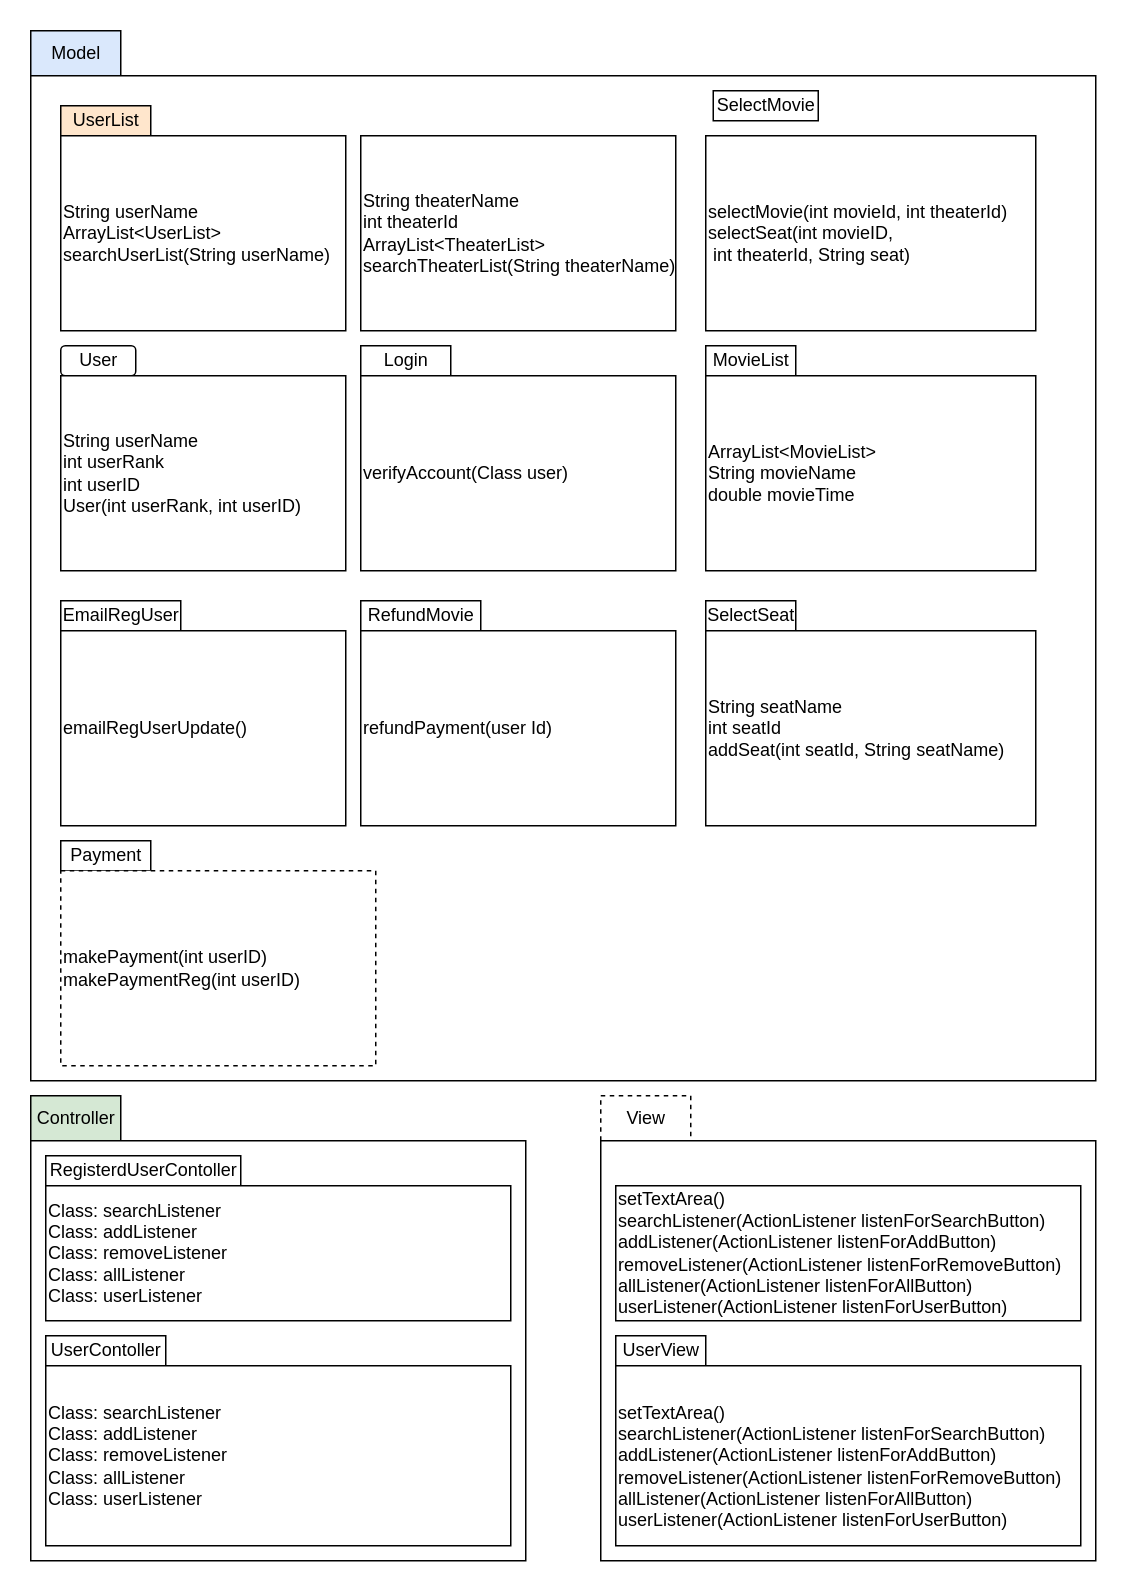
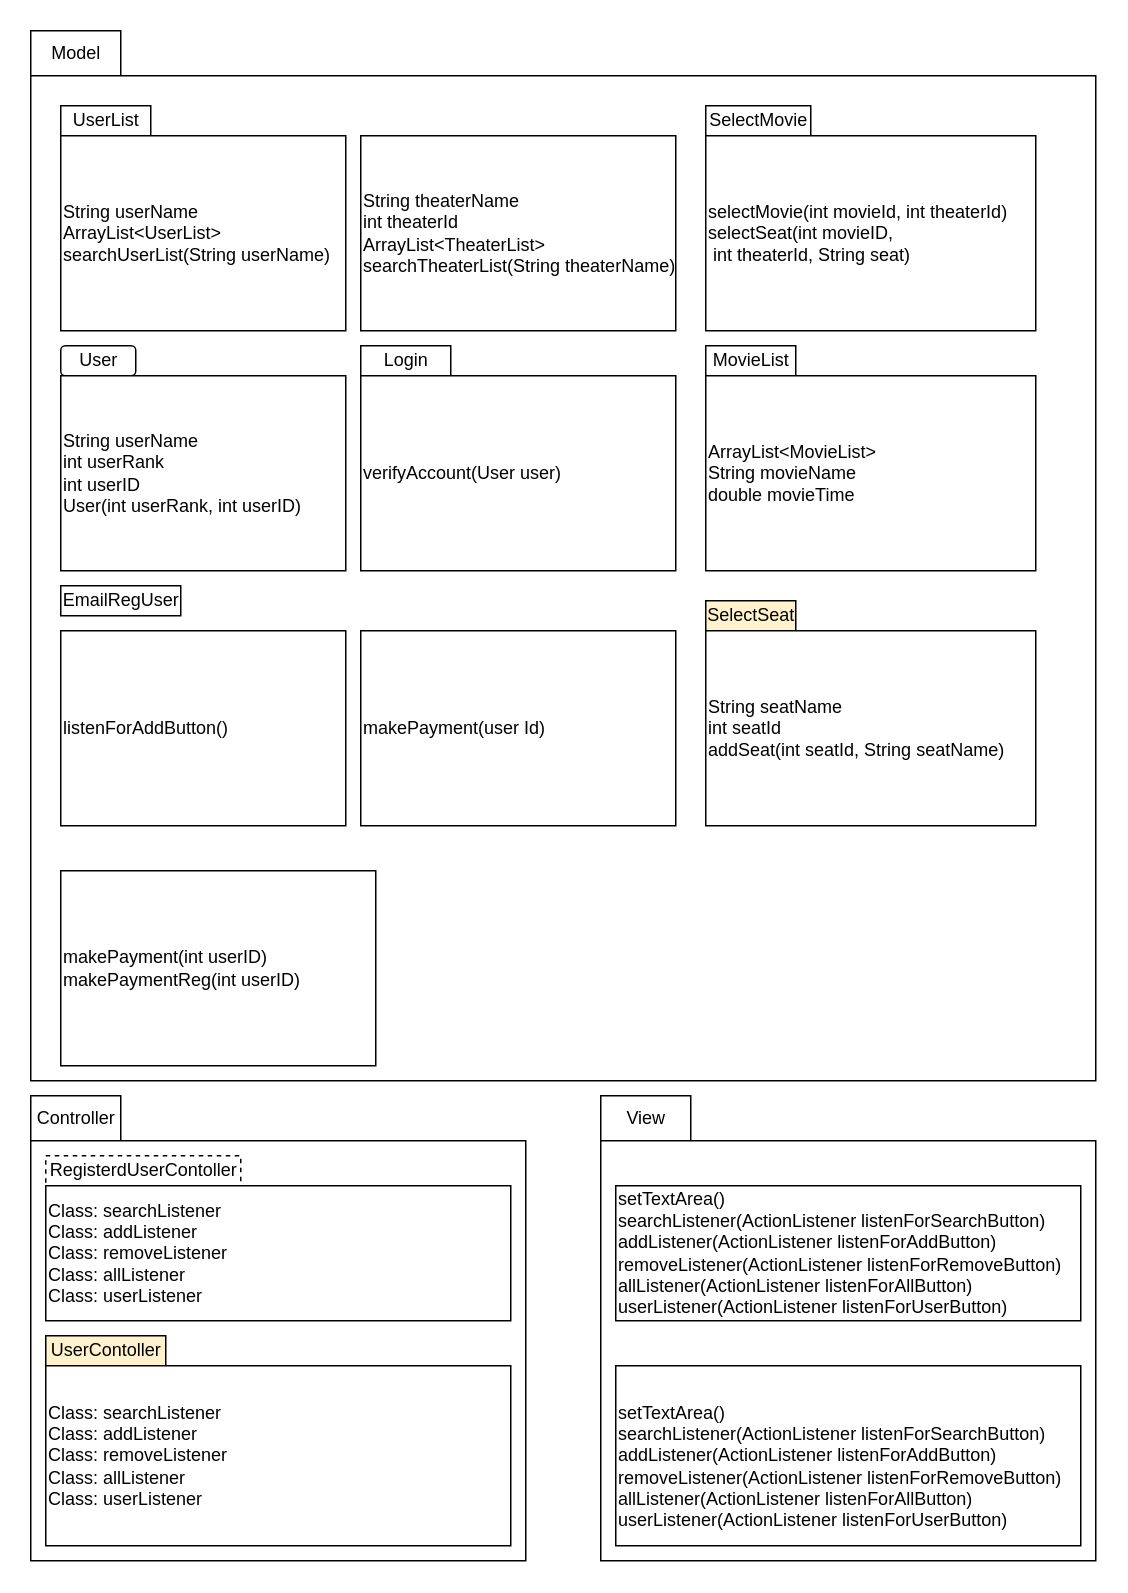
(76, 53) -> (76, 53)
(766, 106) -> (758, 121)
(106, 121) -> (106, 121)
(483, 473) -> (480, 473)
(121, 616) -> (121, 601)
(421, 616) -> none
(751, 616) -> (751, 616)
(160, 728) -> (160, 728)
(472, 728) -> (462, 728)
(106, 856) -> none
(218, 968) -> (218, 968)
(76, 1118) -> (76, 1118)
(646, 1118) -> (646, 1118)
(143, 1171) -> (143, 1171)
(106, 1351) -> (106, 1351)
(661, 1351) -> none
